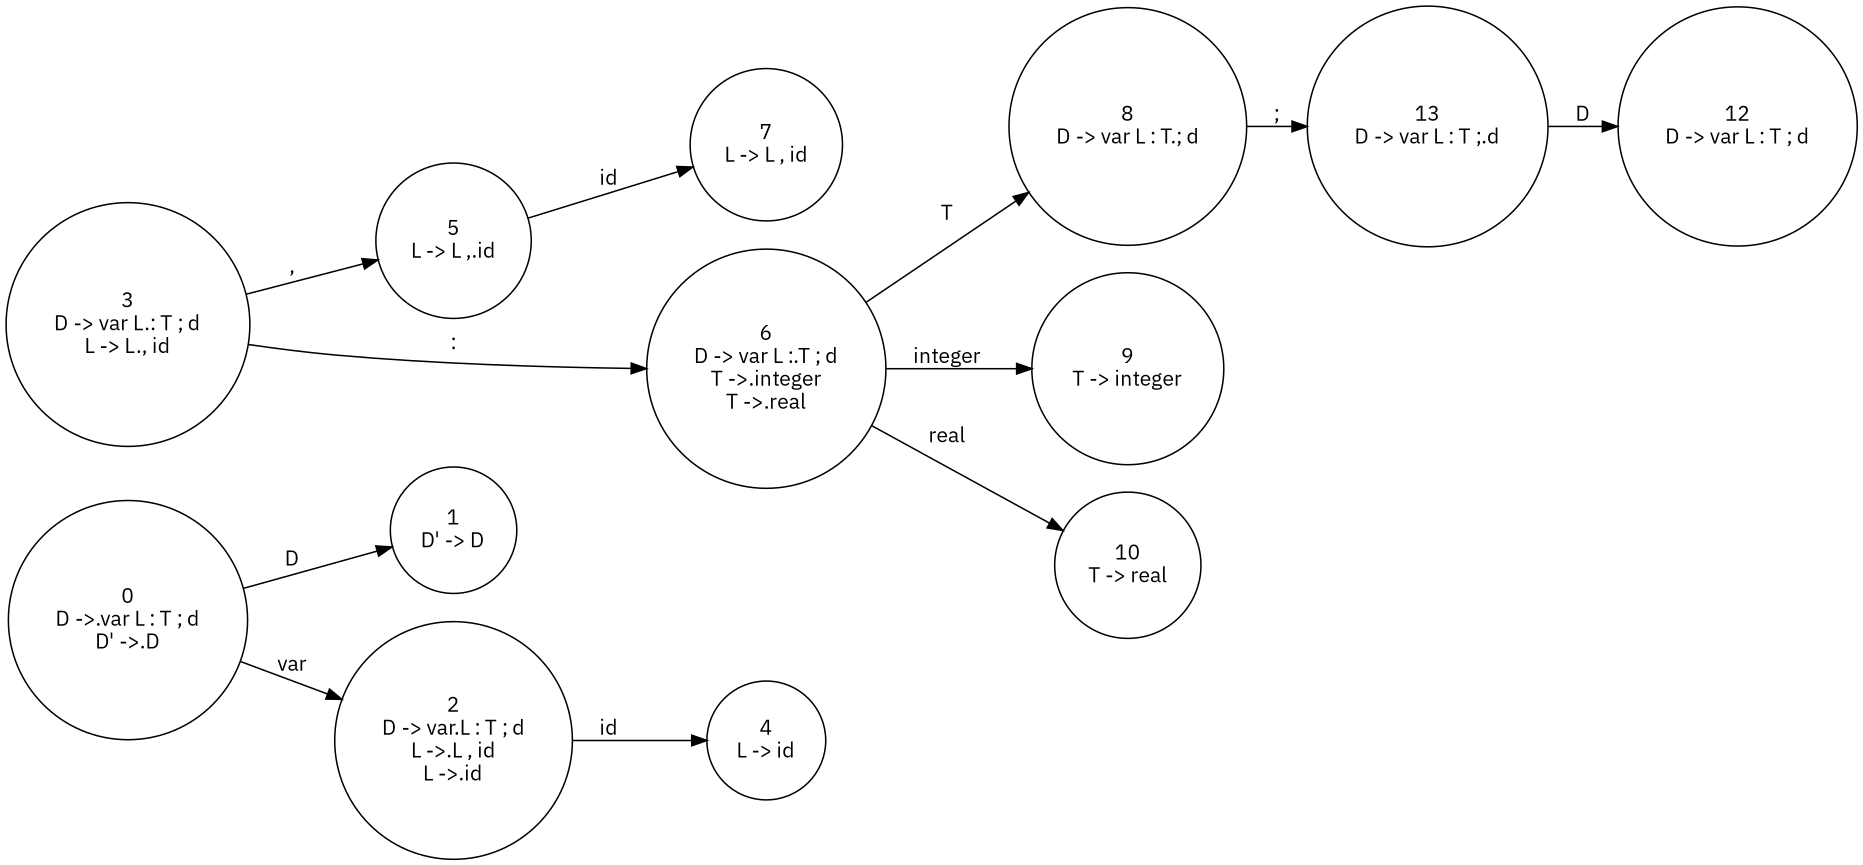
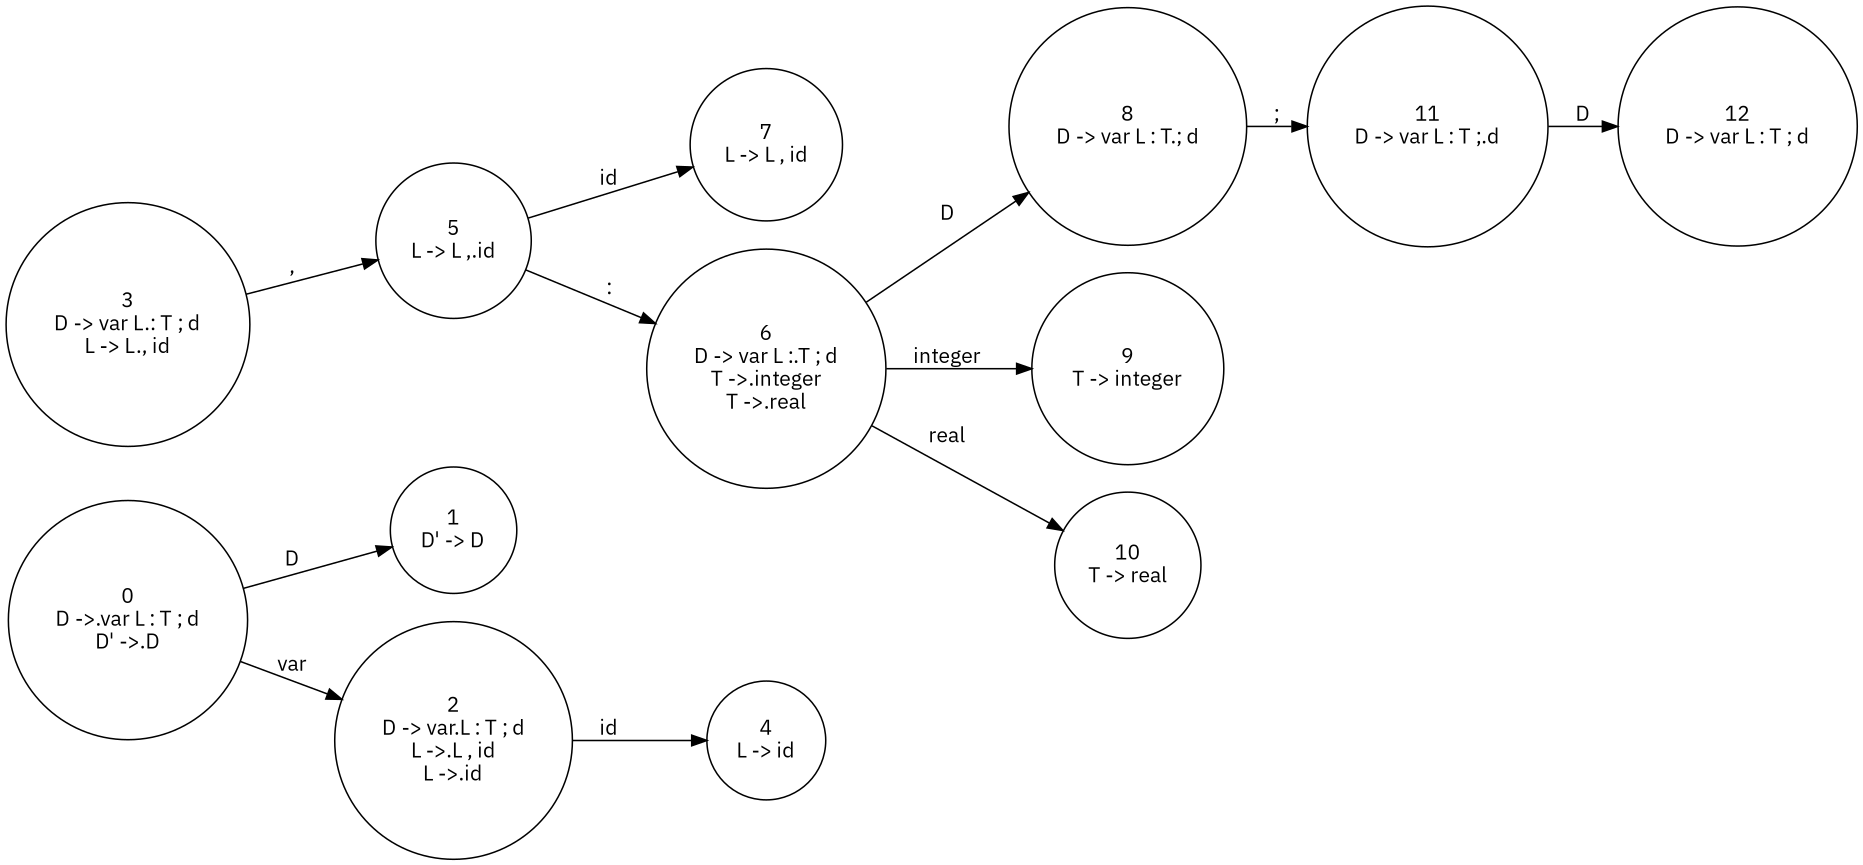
(1428, 126) -> (1428, 126)
(948, 214) -> (948, 214)
(439, 362) -> (583, 294)
